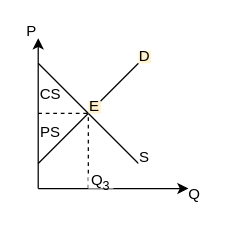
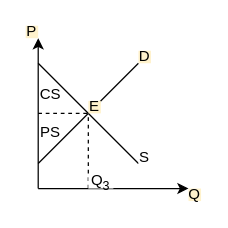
(32, 32) -> (32, 32)
(194, 194) -> (194, 194)
